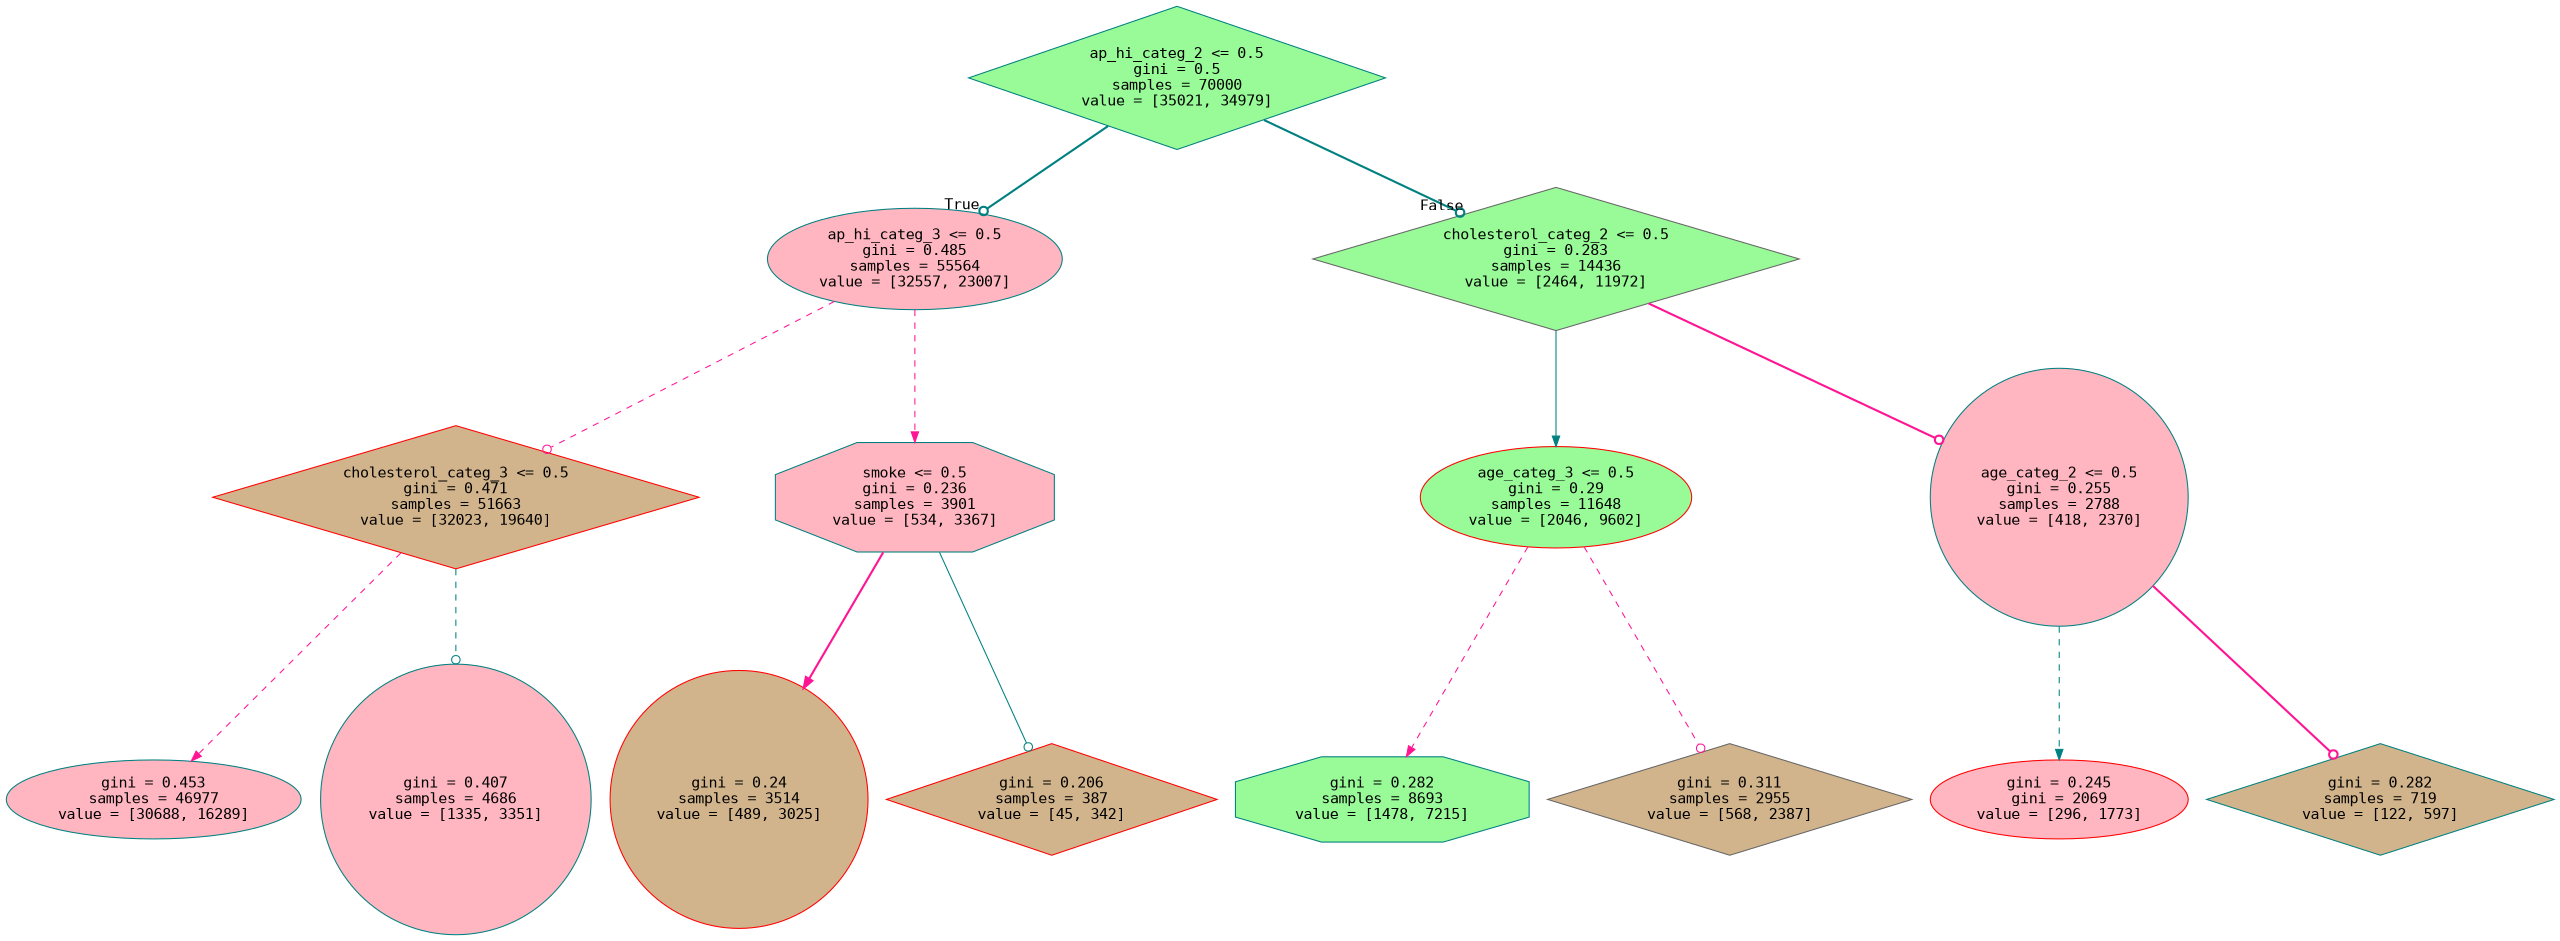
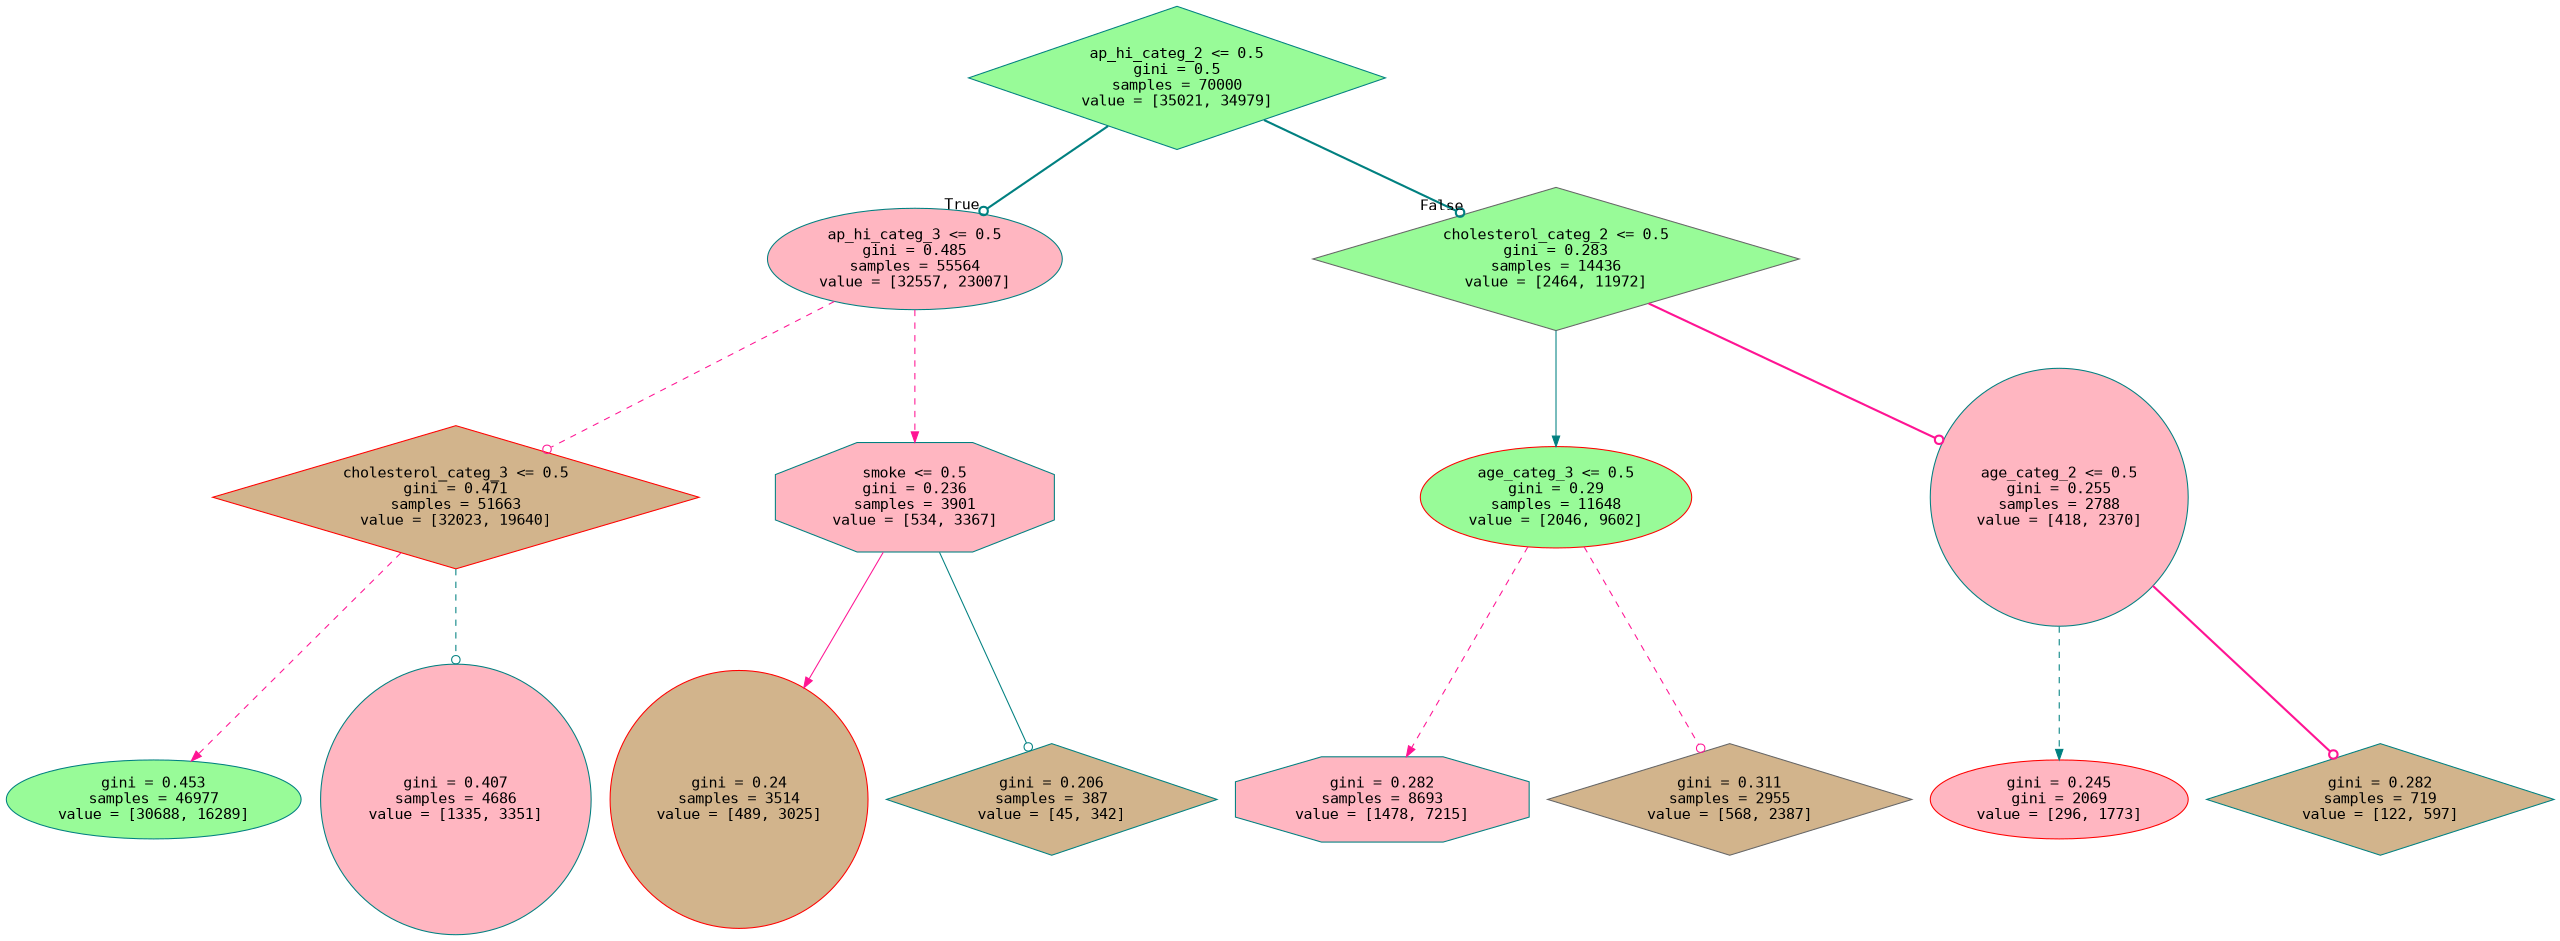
(846, 615) -> (846, 615)
(154, 799) -> (154, 799)
(1052, 799) -> (1052, 799)
(1382, 799) -> (1382, 799)
